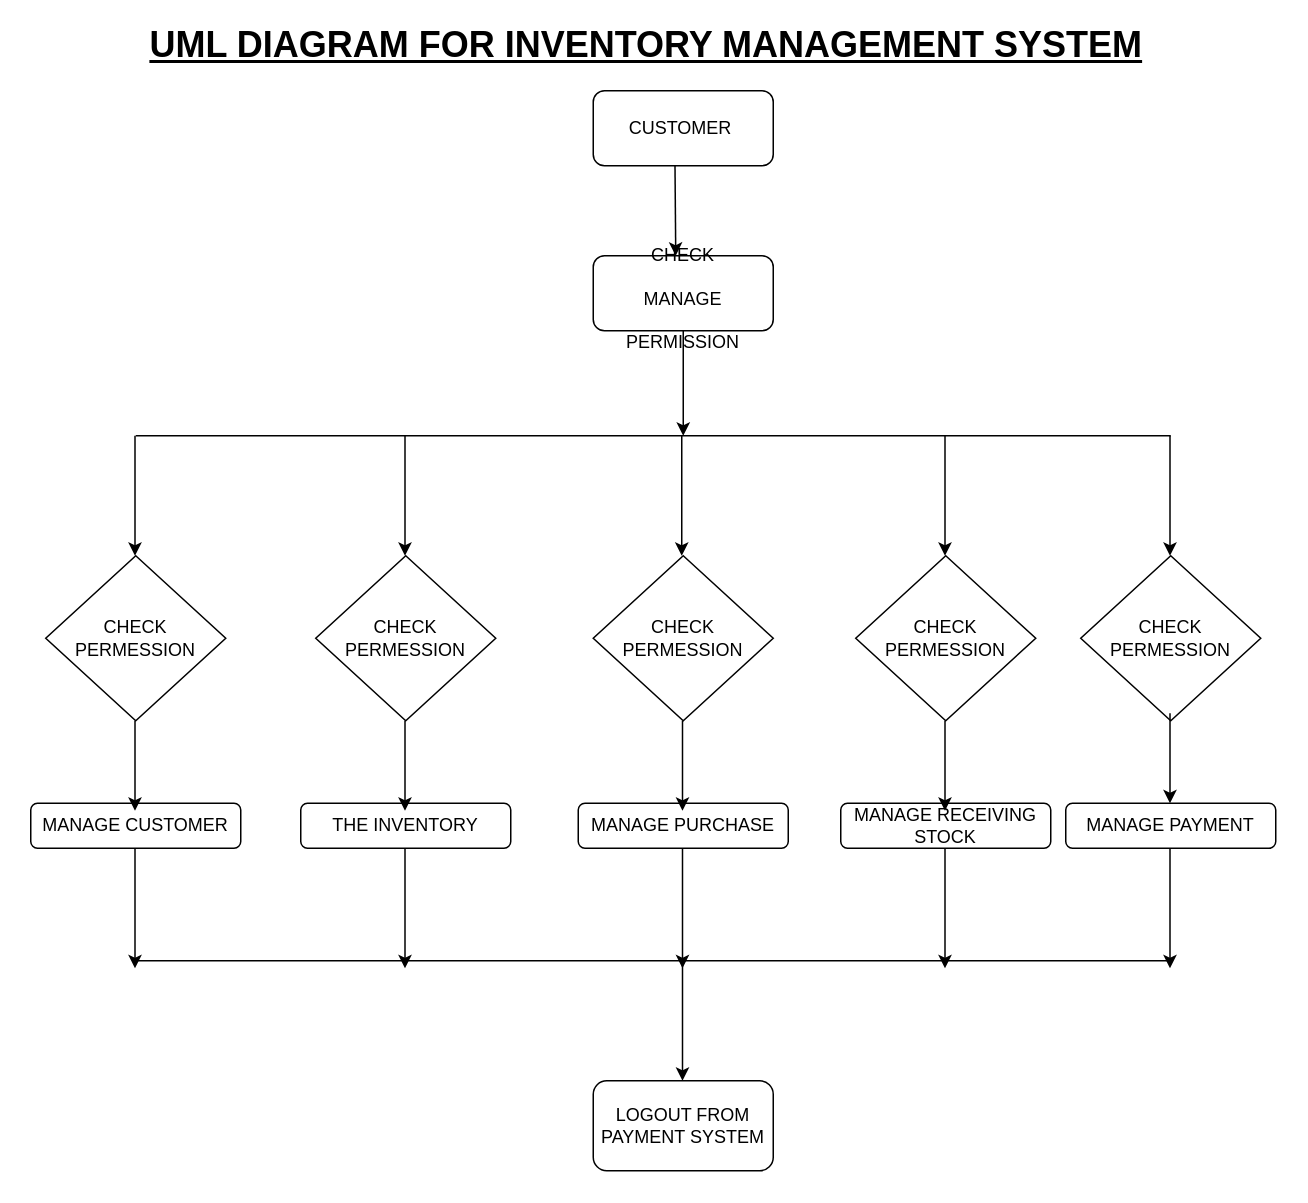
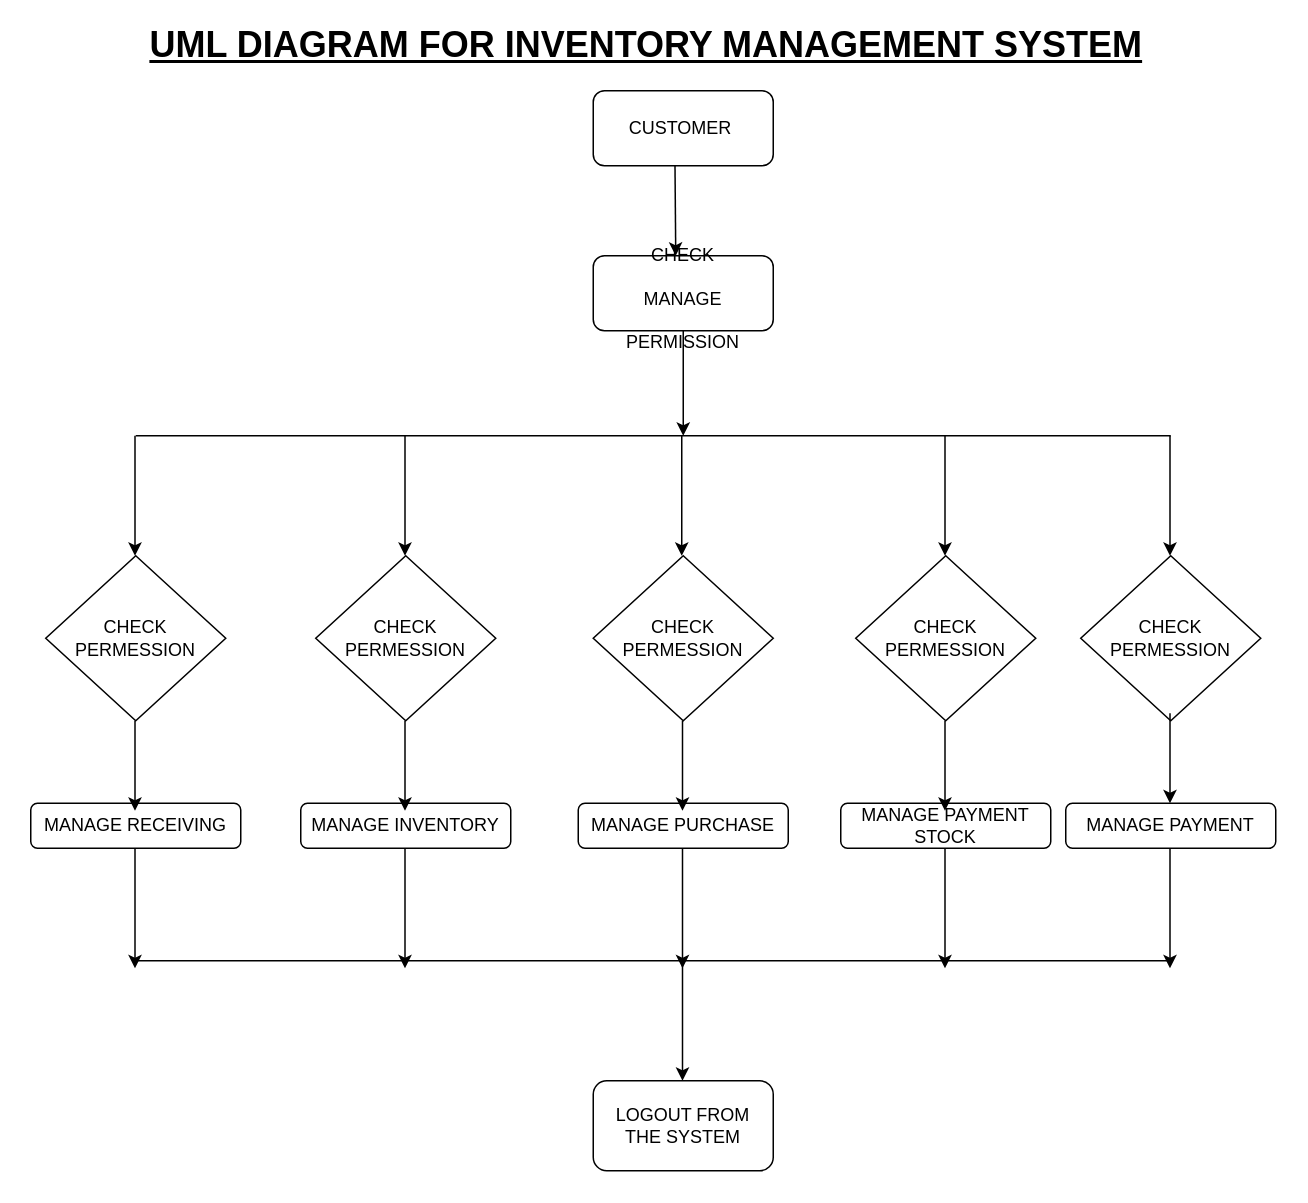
(136, 826) -> (136, 826)
(406, 826) -> (406, 826)
(946, 826) -> (946, 826)
(683, 1126) -> (683, 1126)
